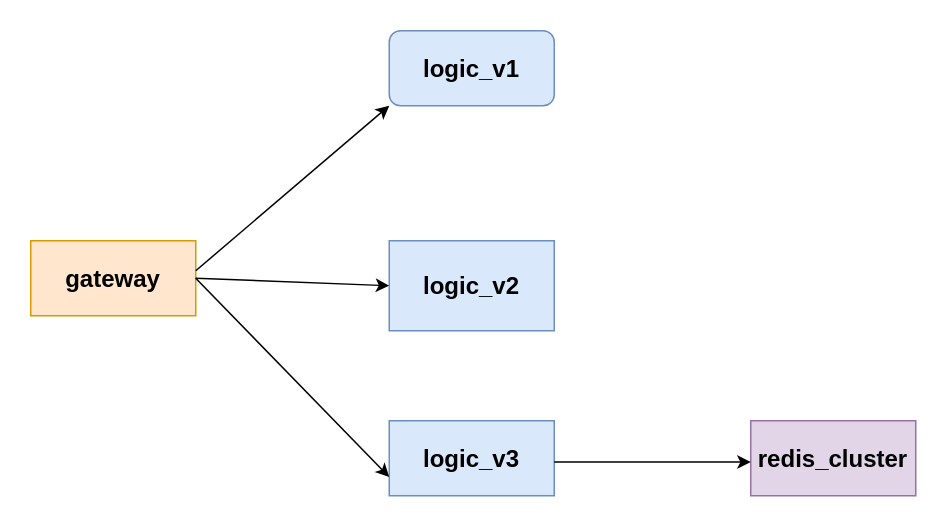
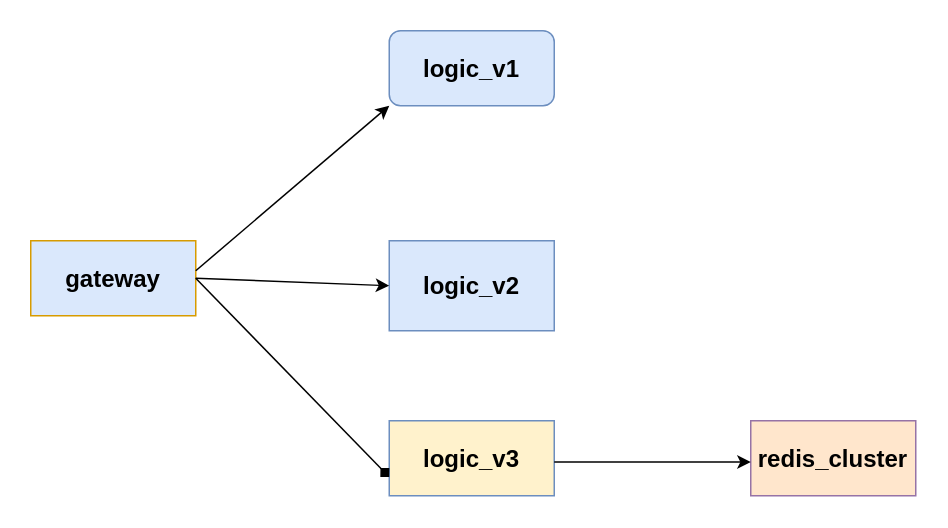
(113, 278) -> (113, 278)
(472, 458) -> (472, 458)
(833, 458) -> (833, 458)
(381, 469) -> (380, 468)
